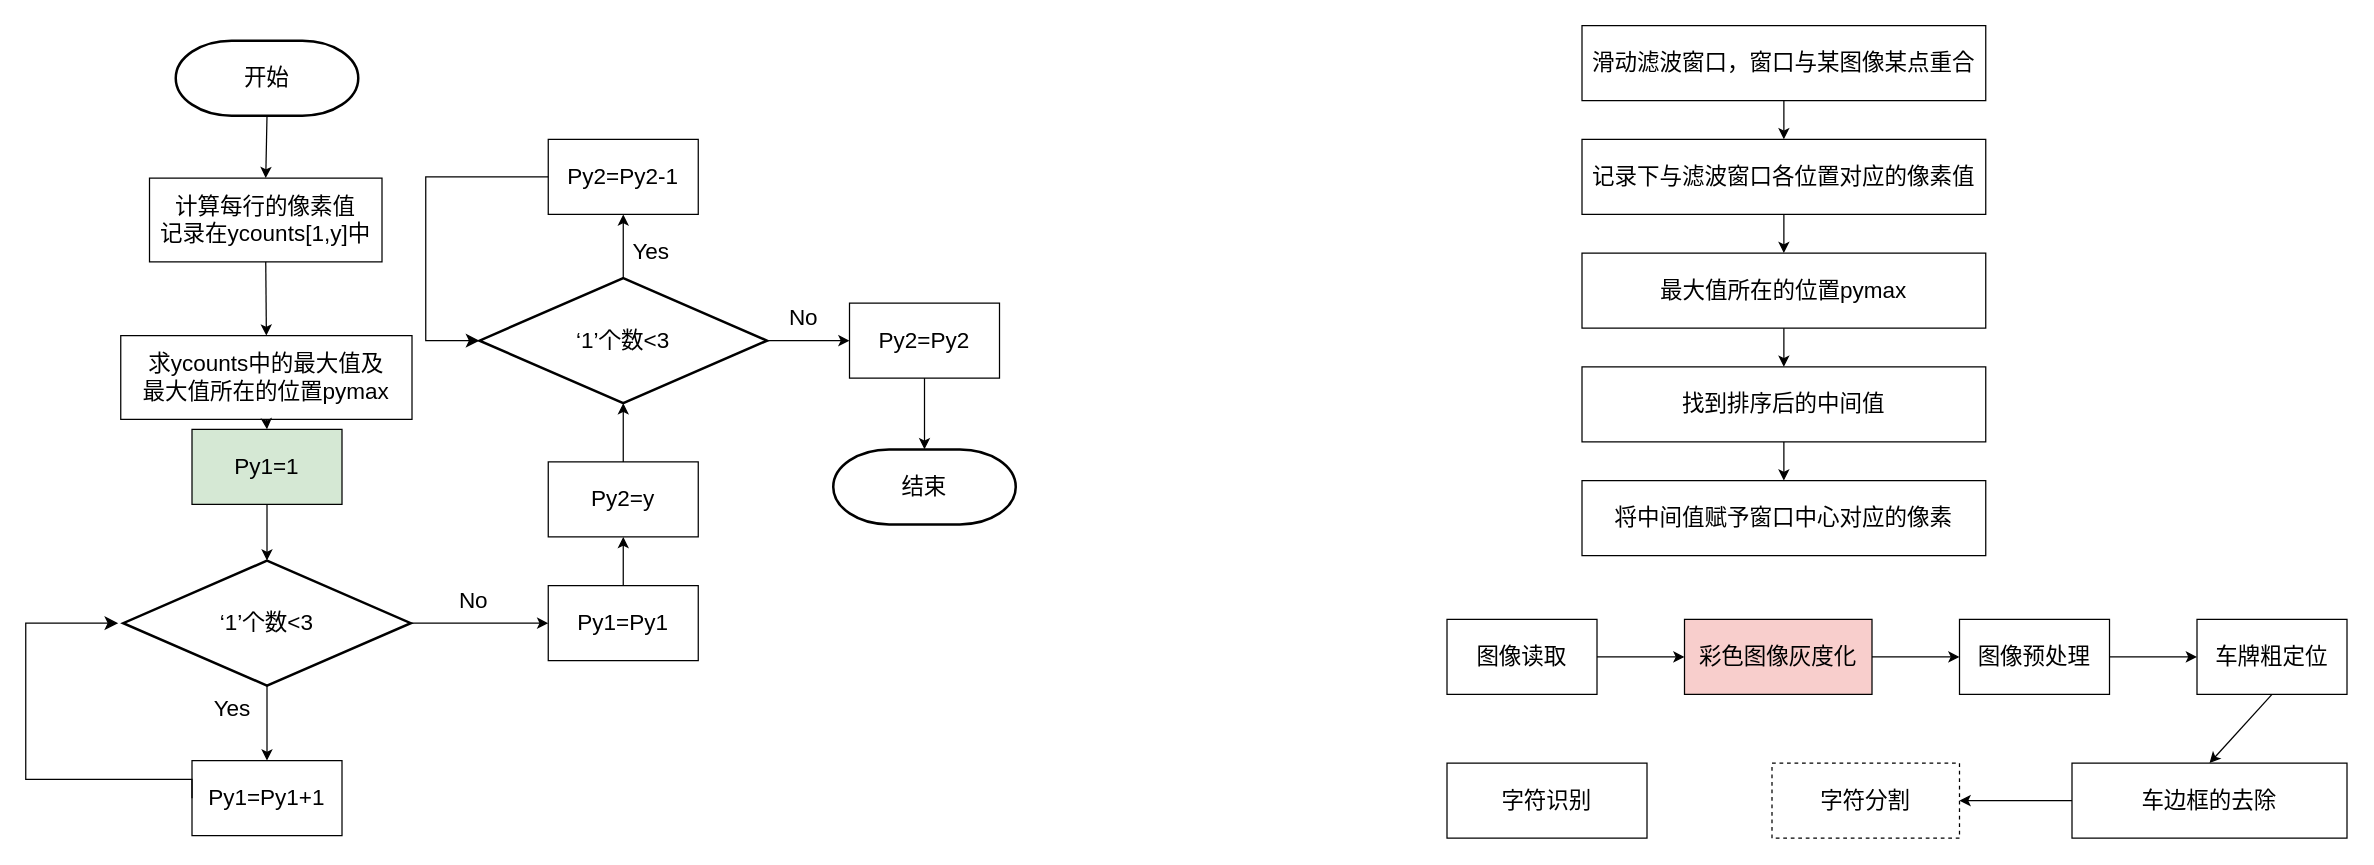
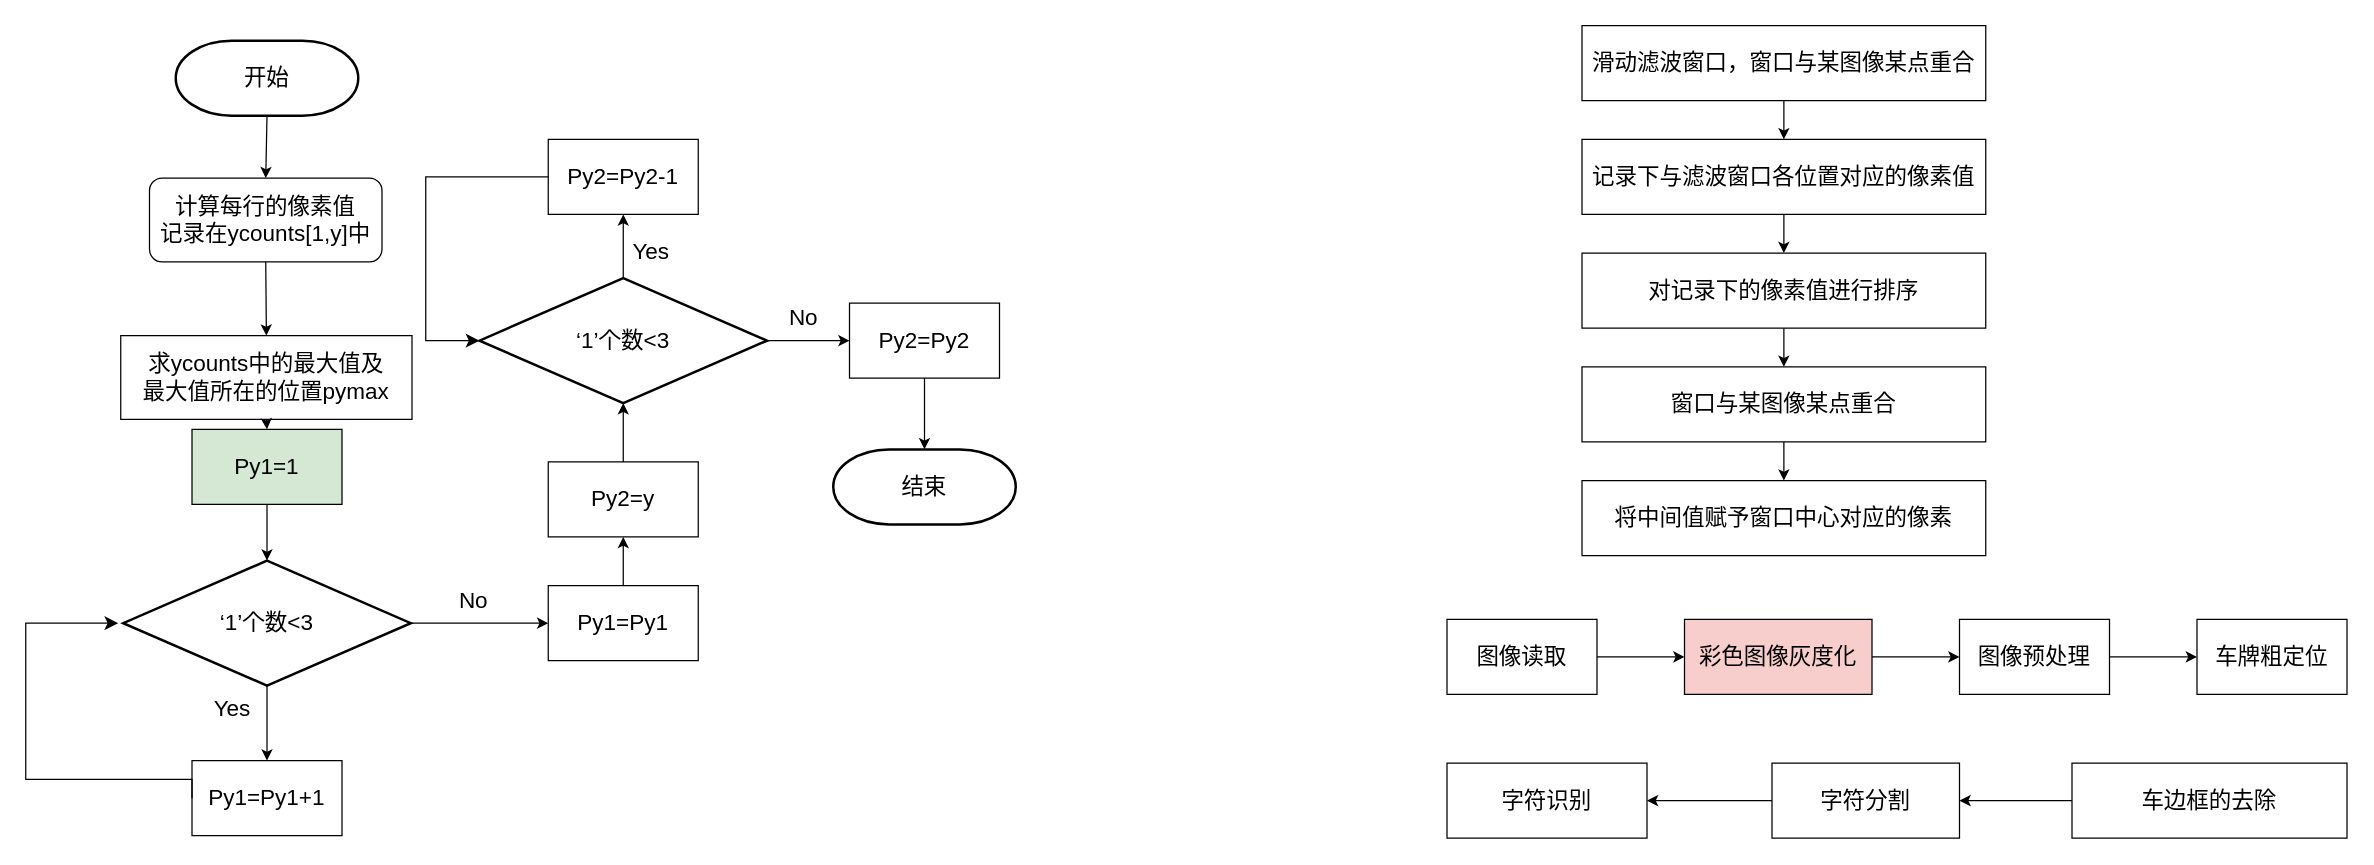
(266, 220) -> (266, 220)
(1784, 291) -> (1784, 291)
(1784, 404) -> (1784, 404)
(2243, 726) -> none
none -> (1714, 801)
(1866, 801) -> (1866, 801)
